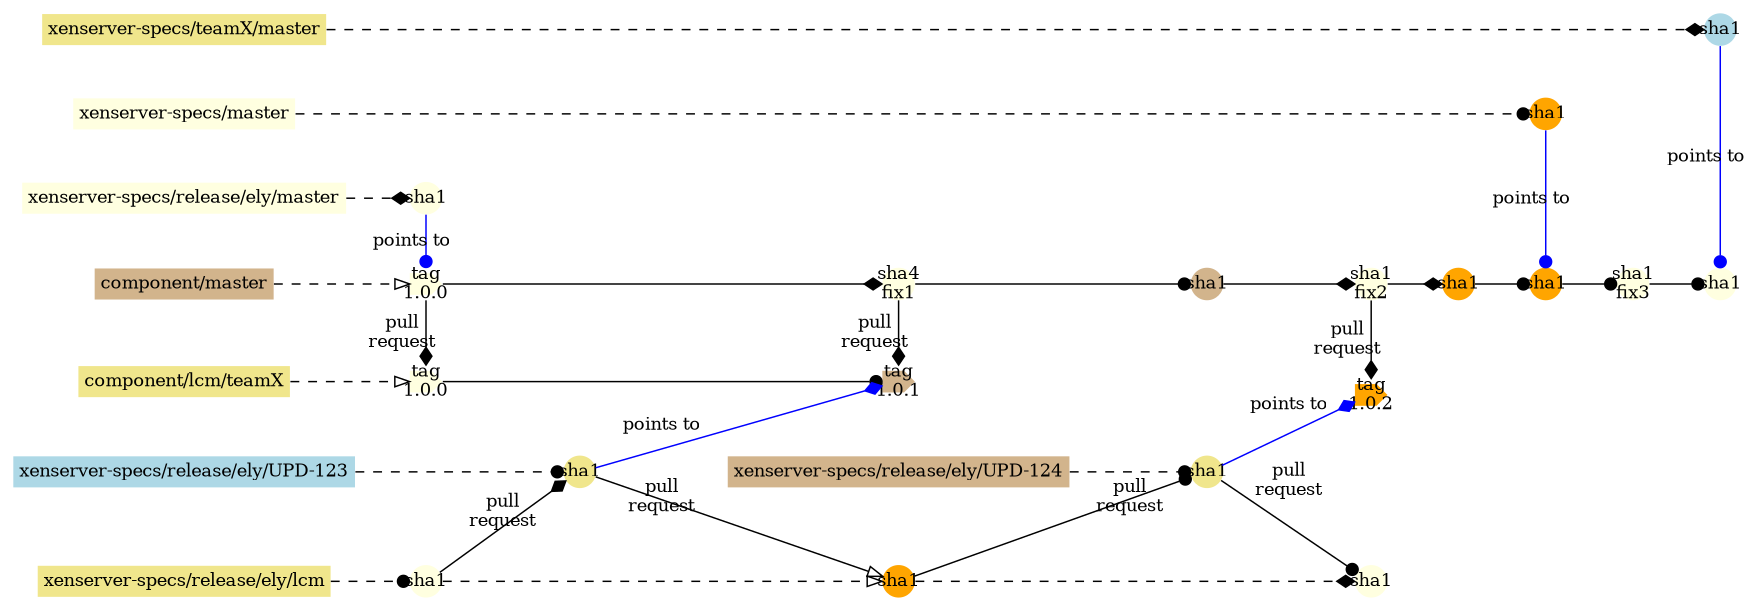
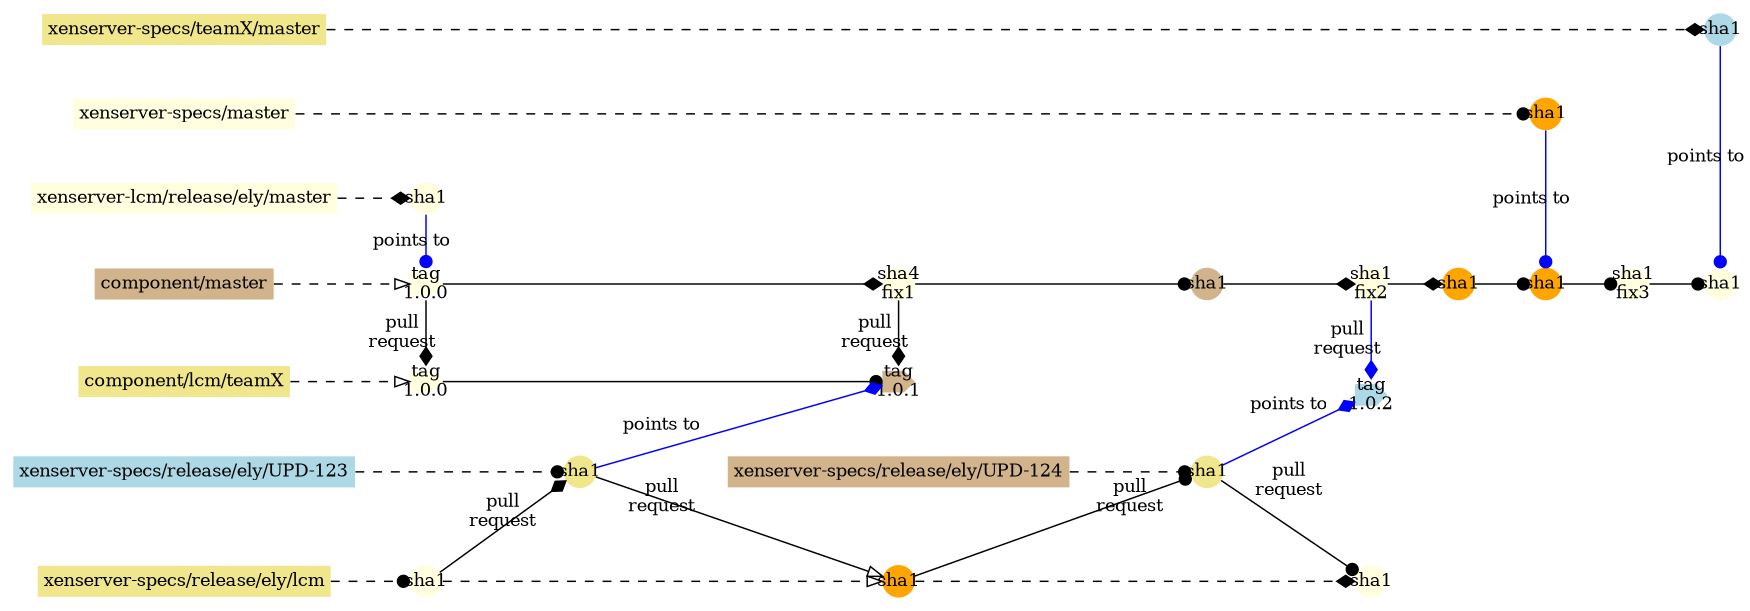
(184, 198) -> (184, 198)
(1371, 330) -> (1371, 330)
(1371, 395) -> (1371, 395)
